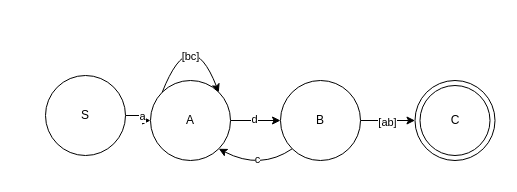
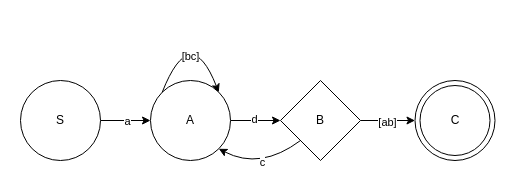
(86, 116) -> (61, 121)
(321, 121) -> (321, 121)
